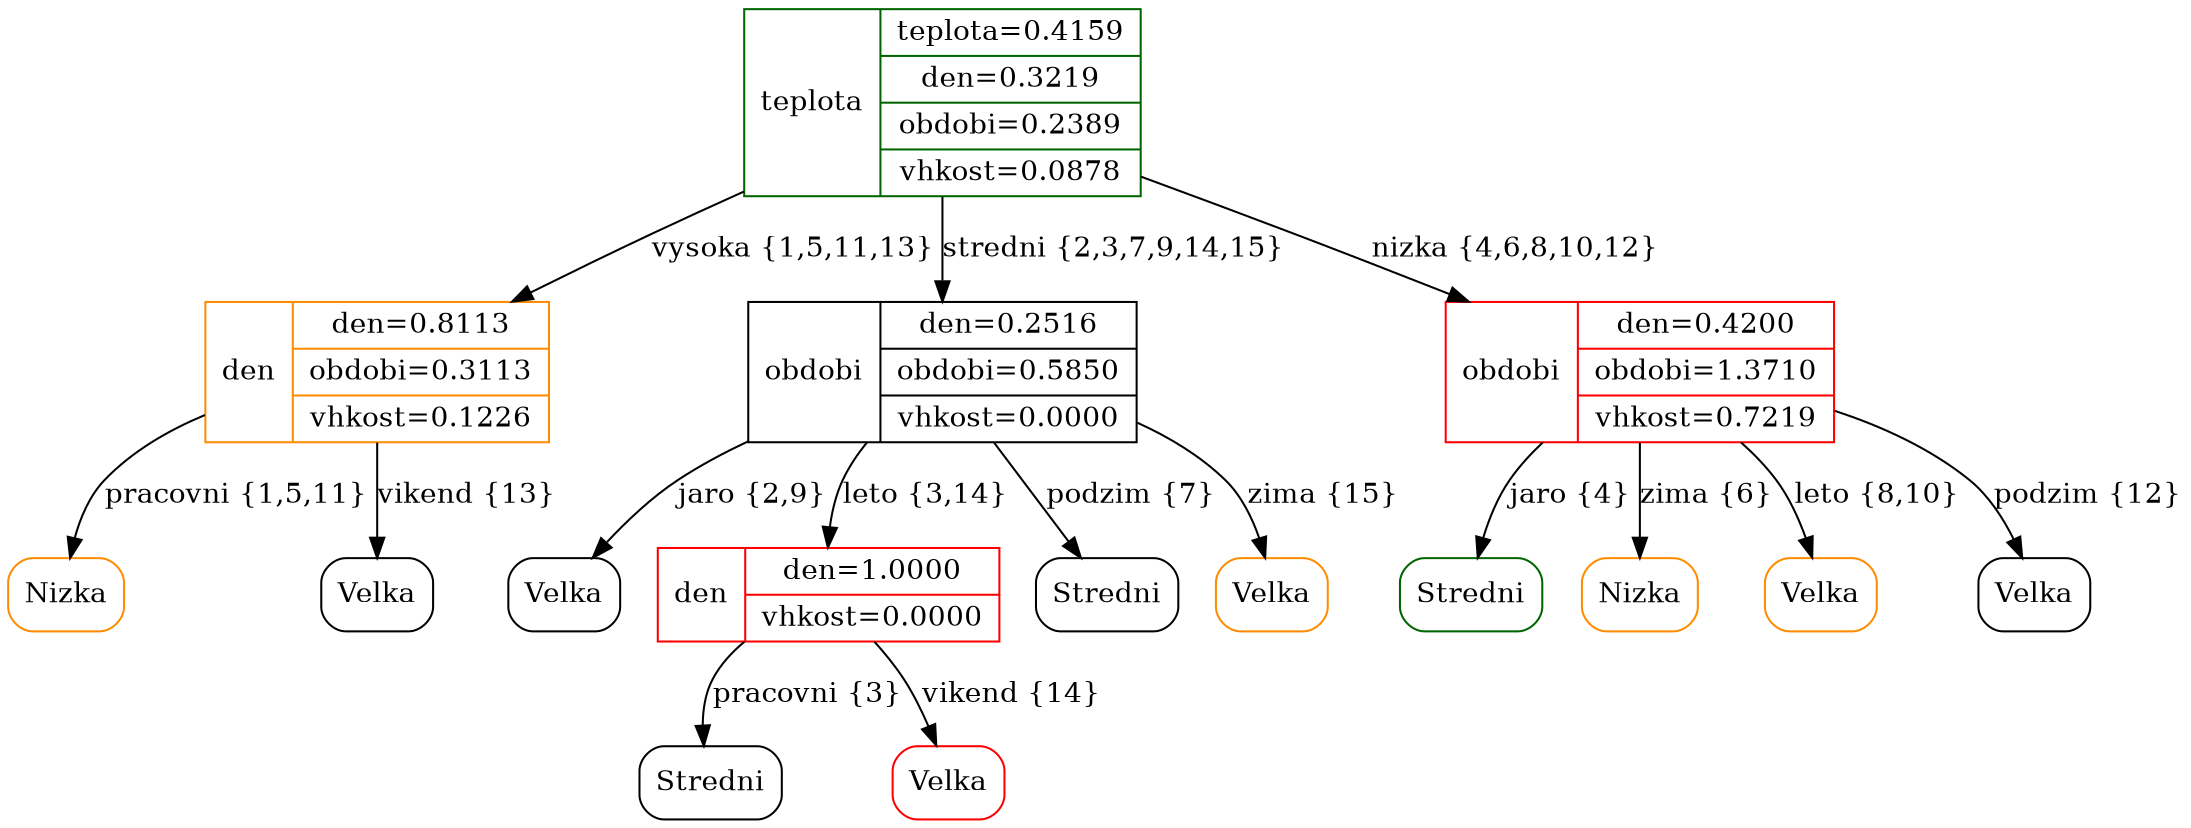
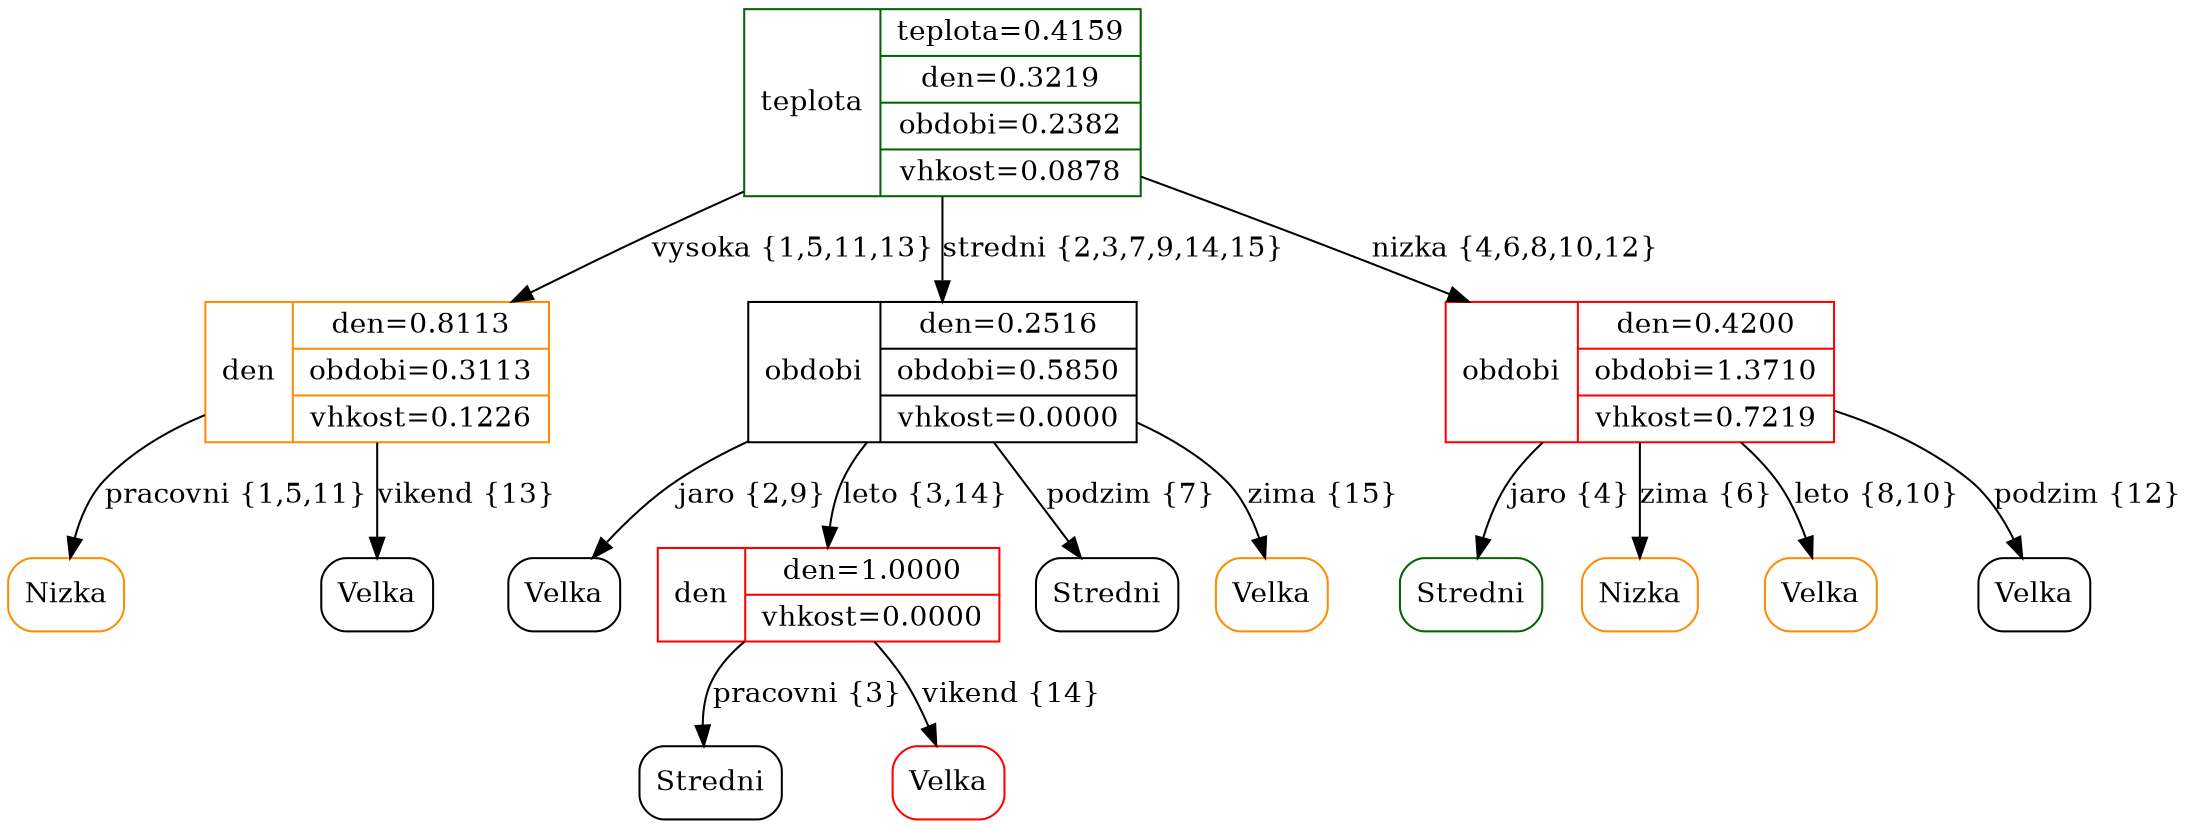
(1011, 125) -> (1011, 125)
